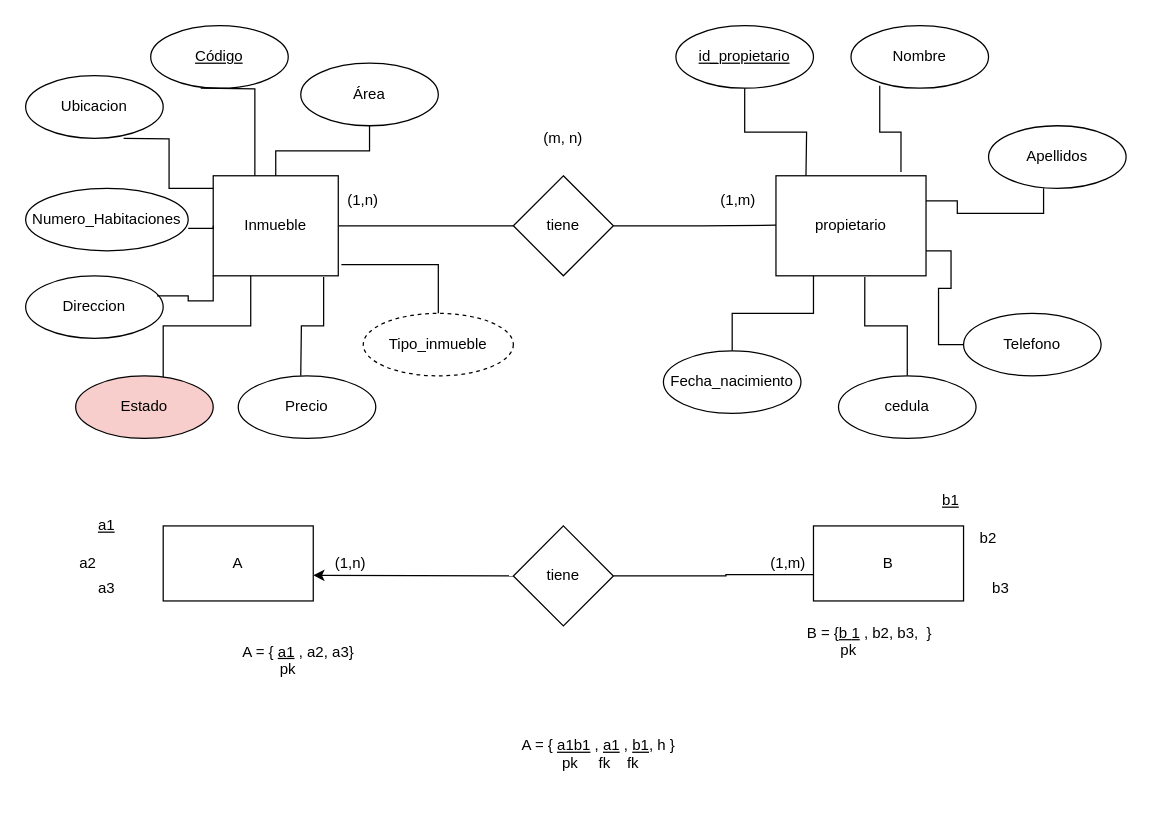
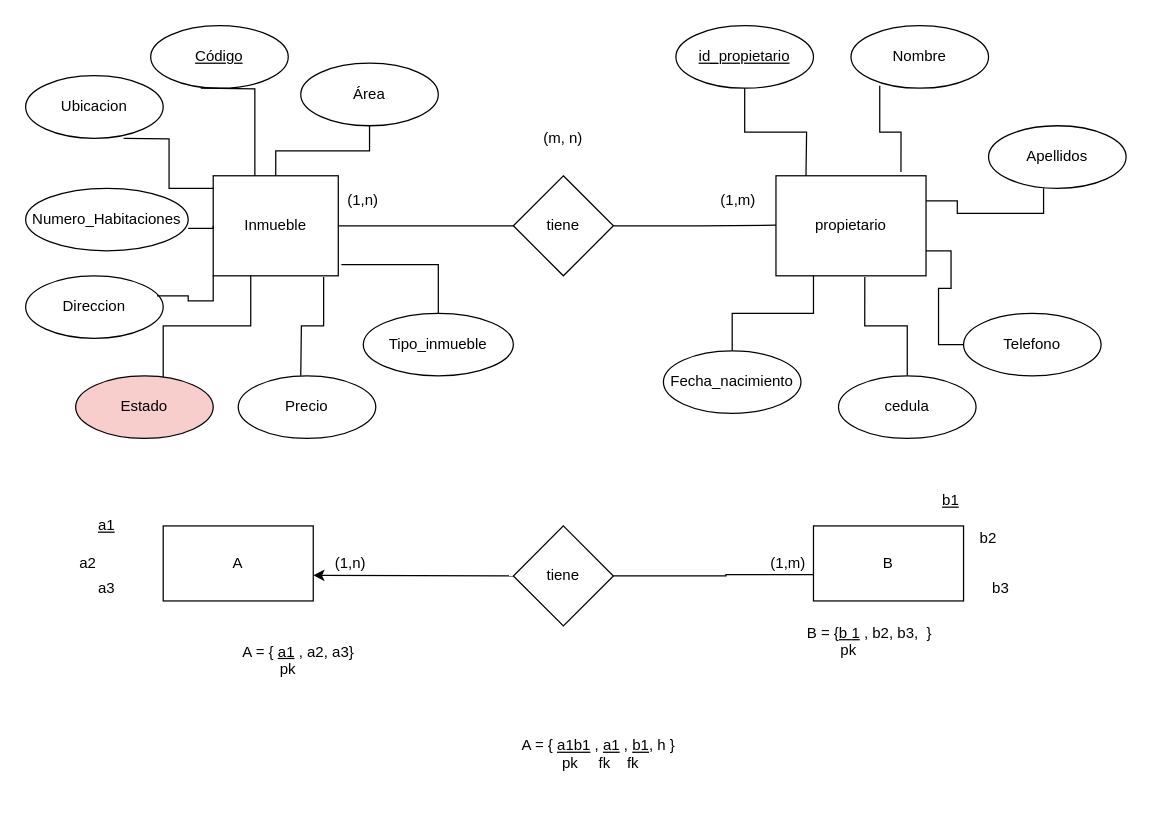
(438, 344) -> (438, 344)
